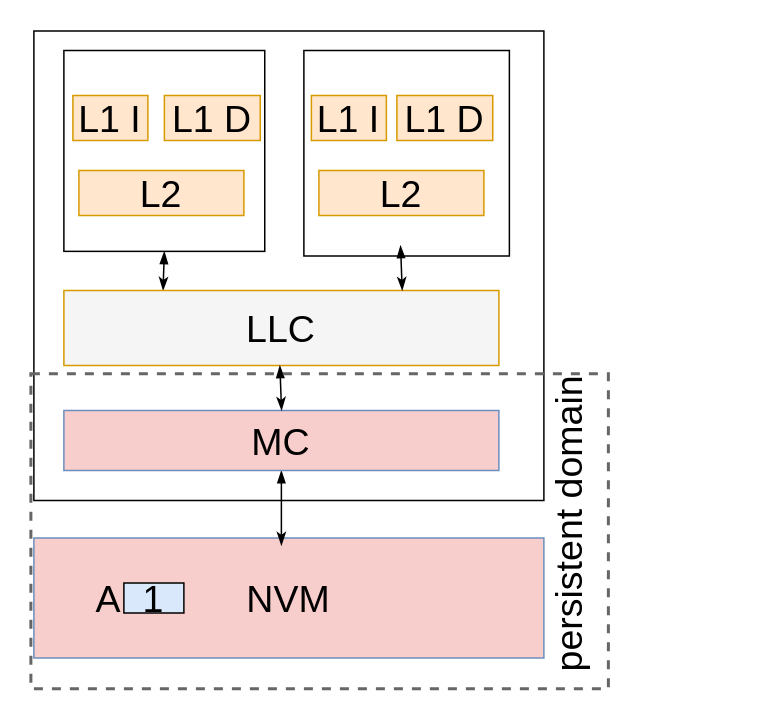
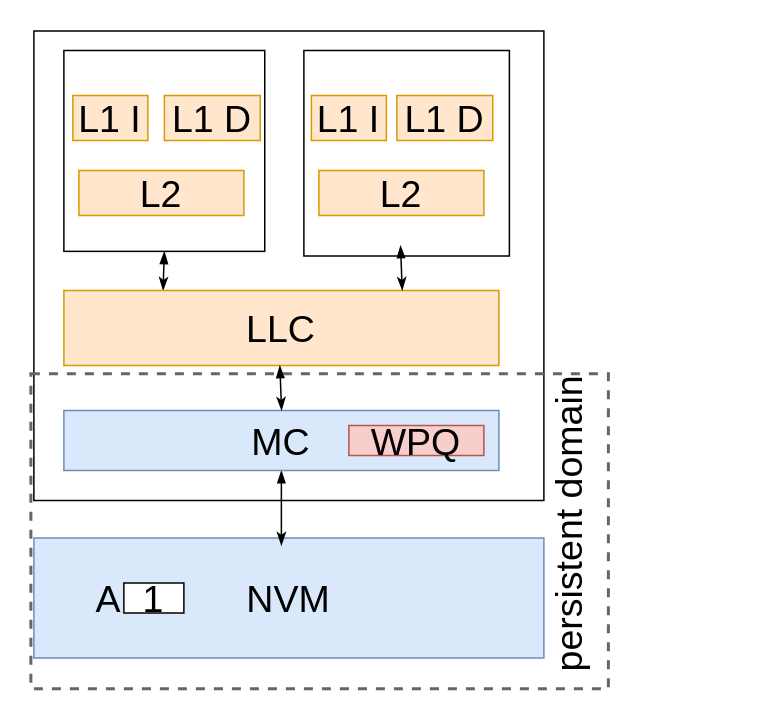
(281, 328) -> (281, 328)
(281, 440) -> (281, 440)
none -> (416, 440)
(154, 598) -> (154, 598)
(289, 598) -> (289, 598)
